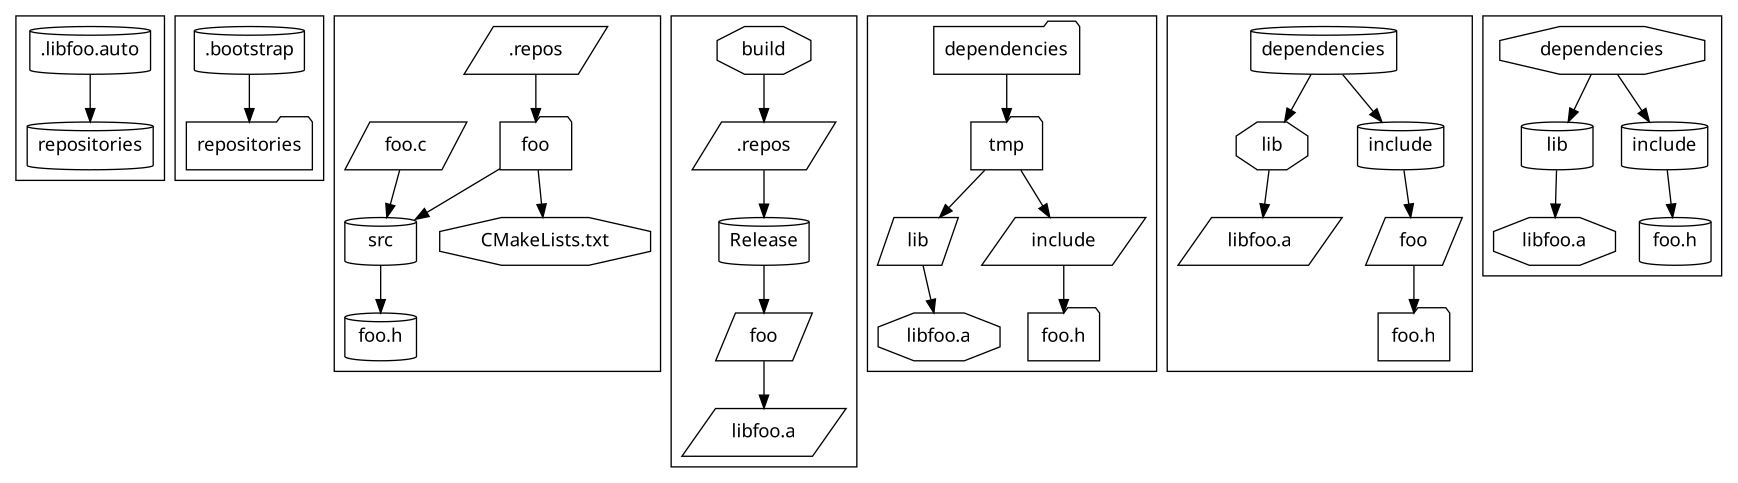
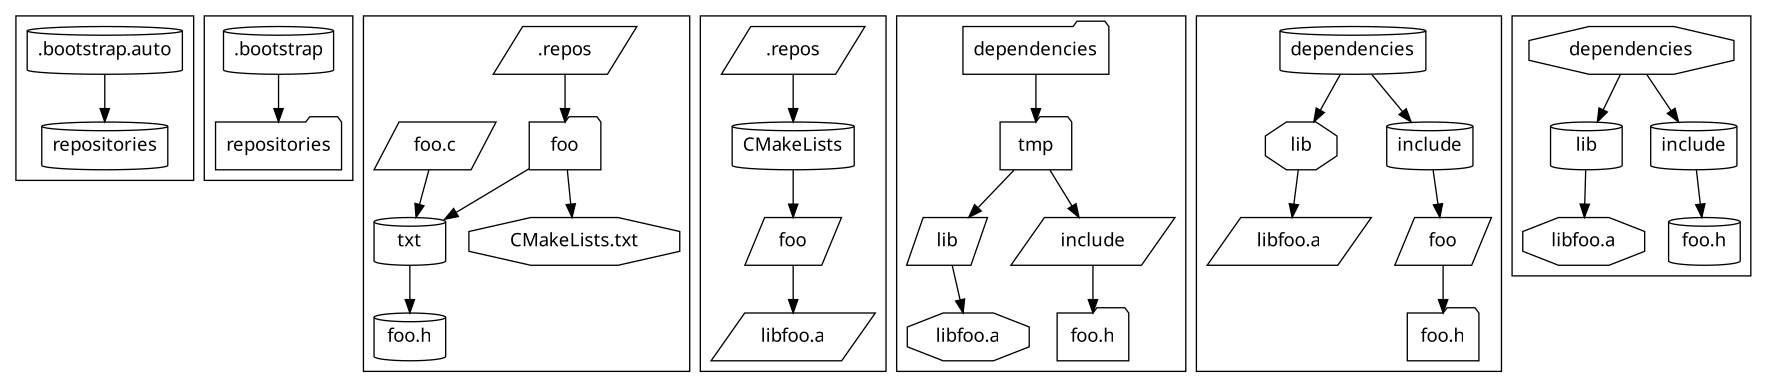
(90, 50) -> (105, 50)
(764, 50) -> none
(381, 241) -> (410, 241)
(764, 241) -> (793, 146)
